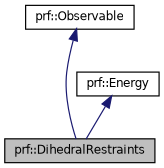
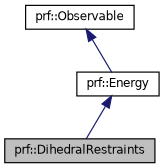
(66, 90) -> (102, 56)
